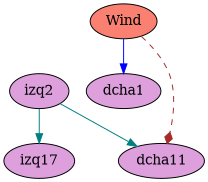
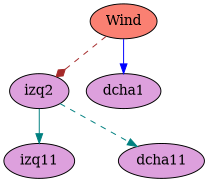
(171, 80) -> (86, 53)
(94, 123) -> (94, 123)
(39, 161) -> (39, 161)
